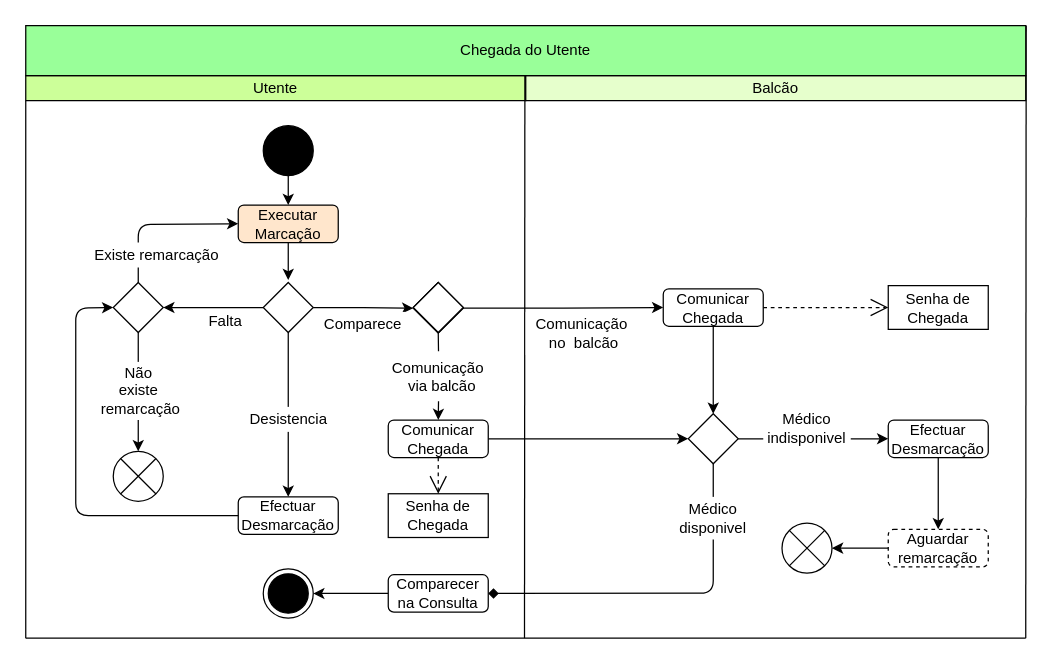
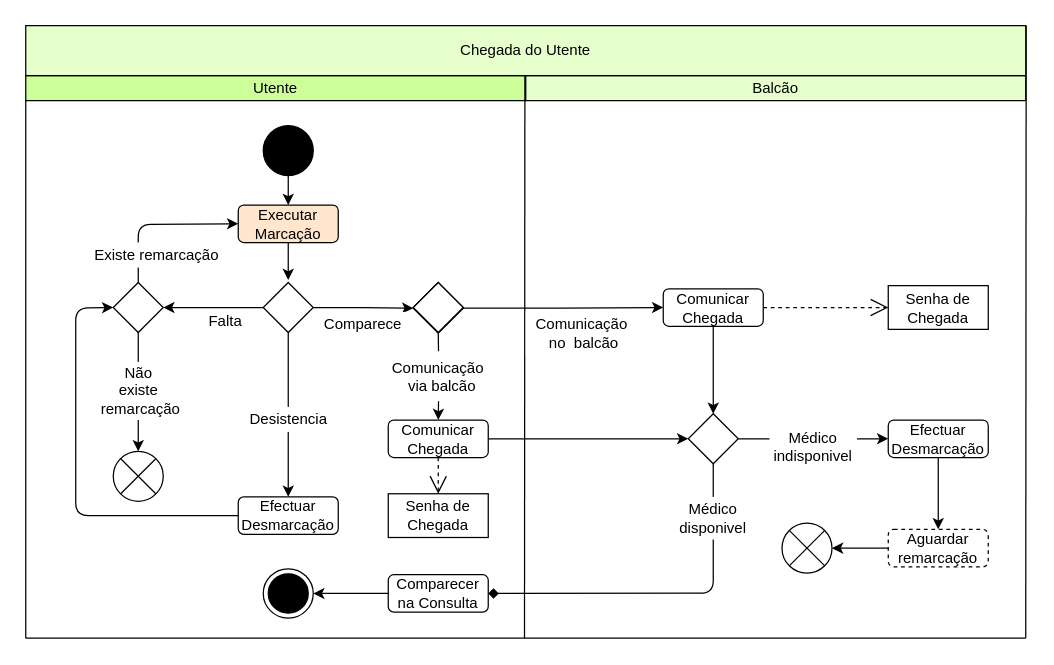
(526, 51) -> (526, 51)
(807, 428) -> (813, 447)
